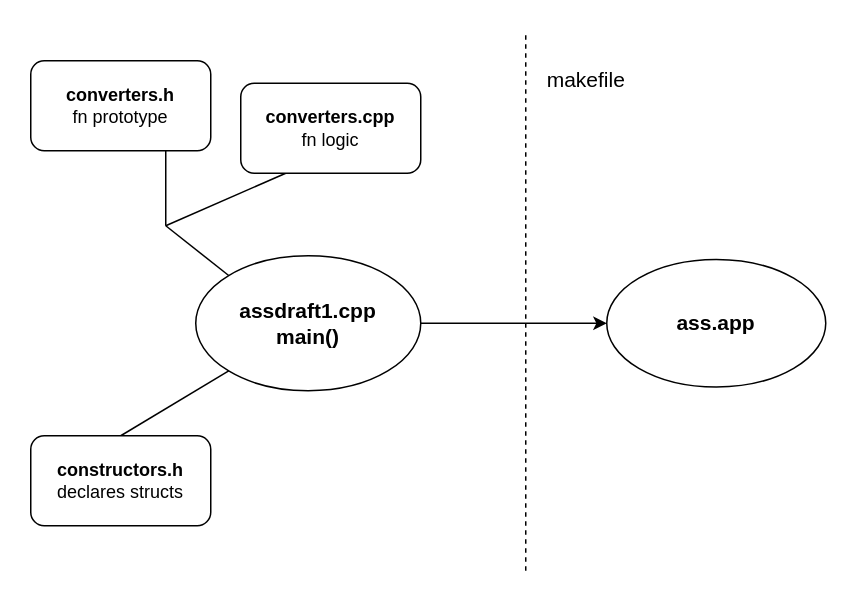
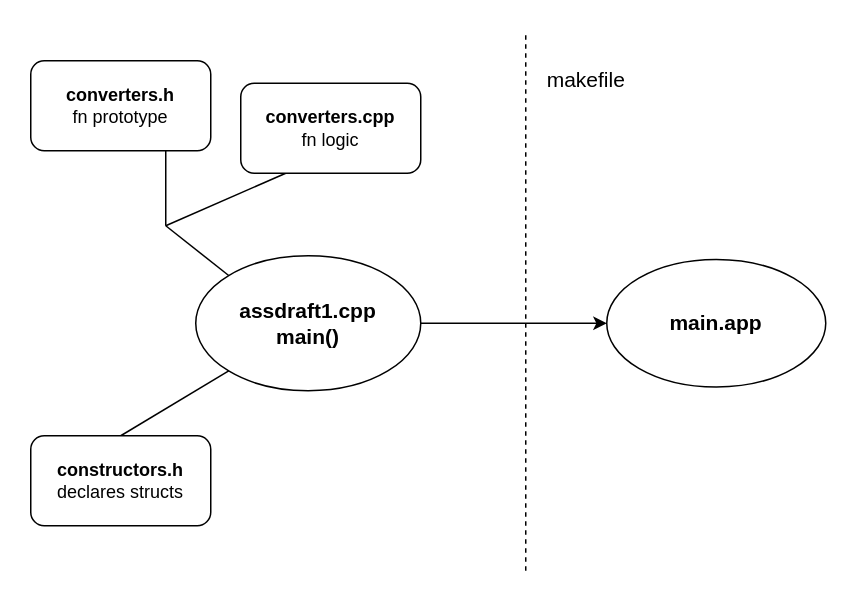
(716, 323) -> (716, 323)
